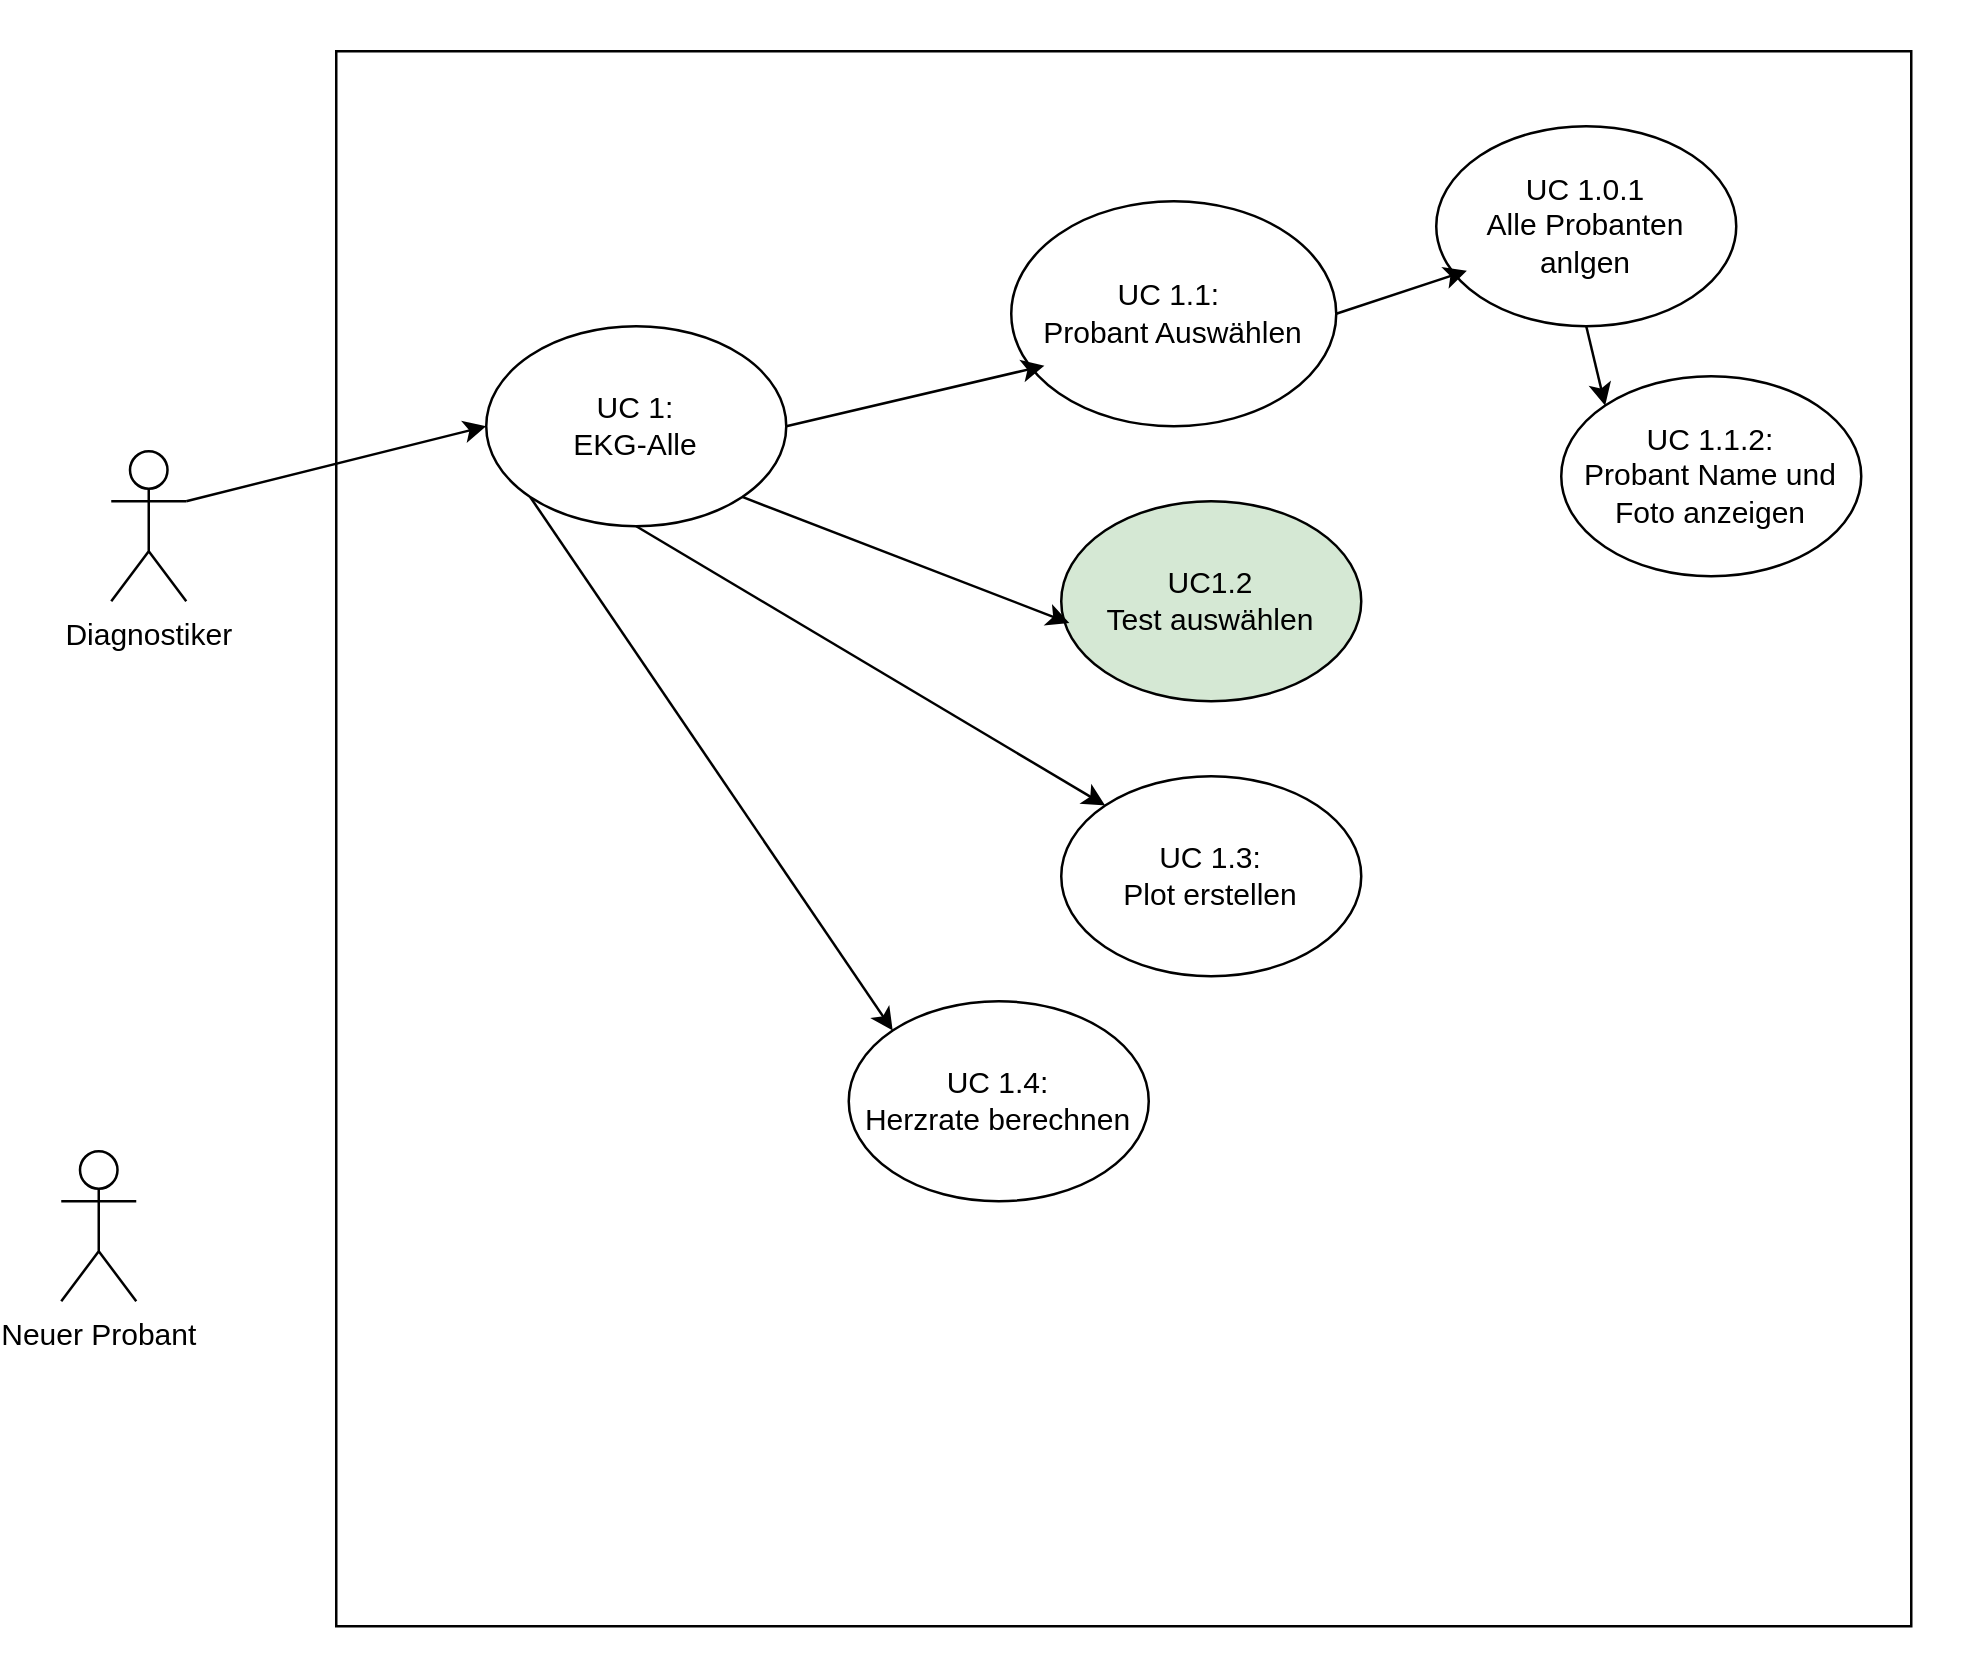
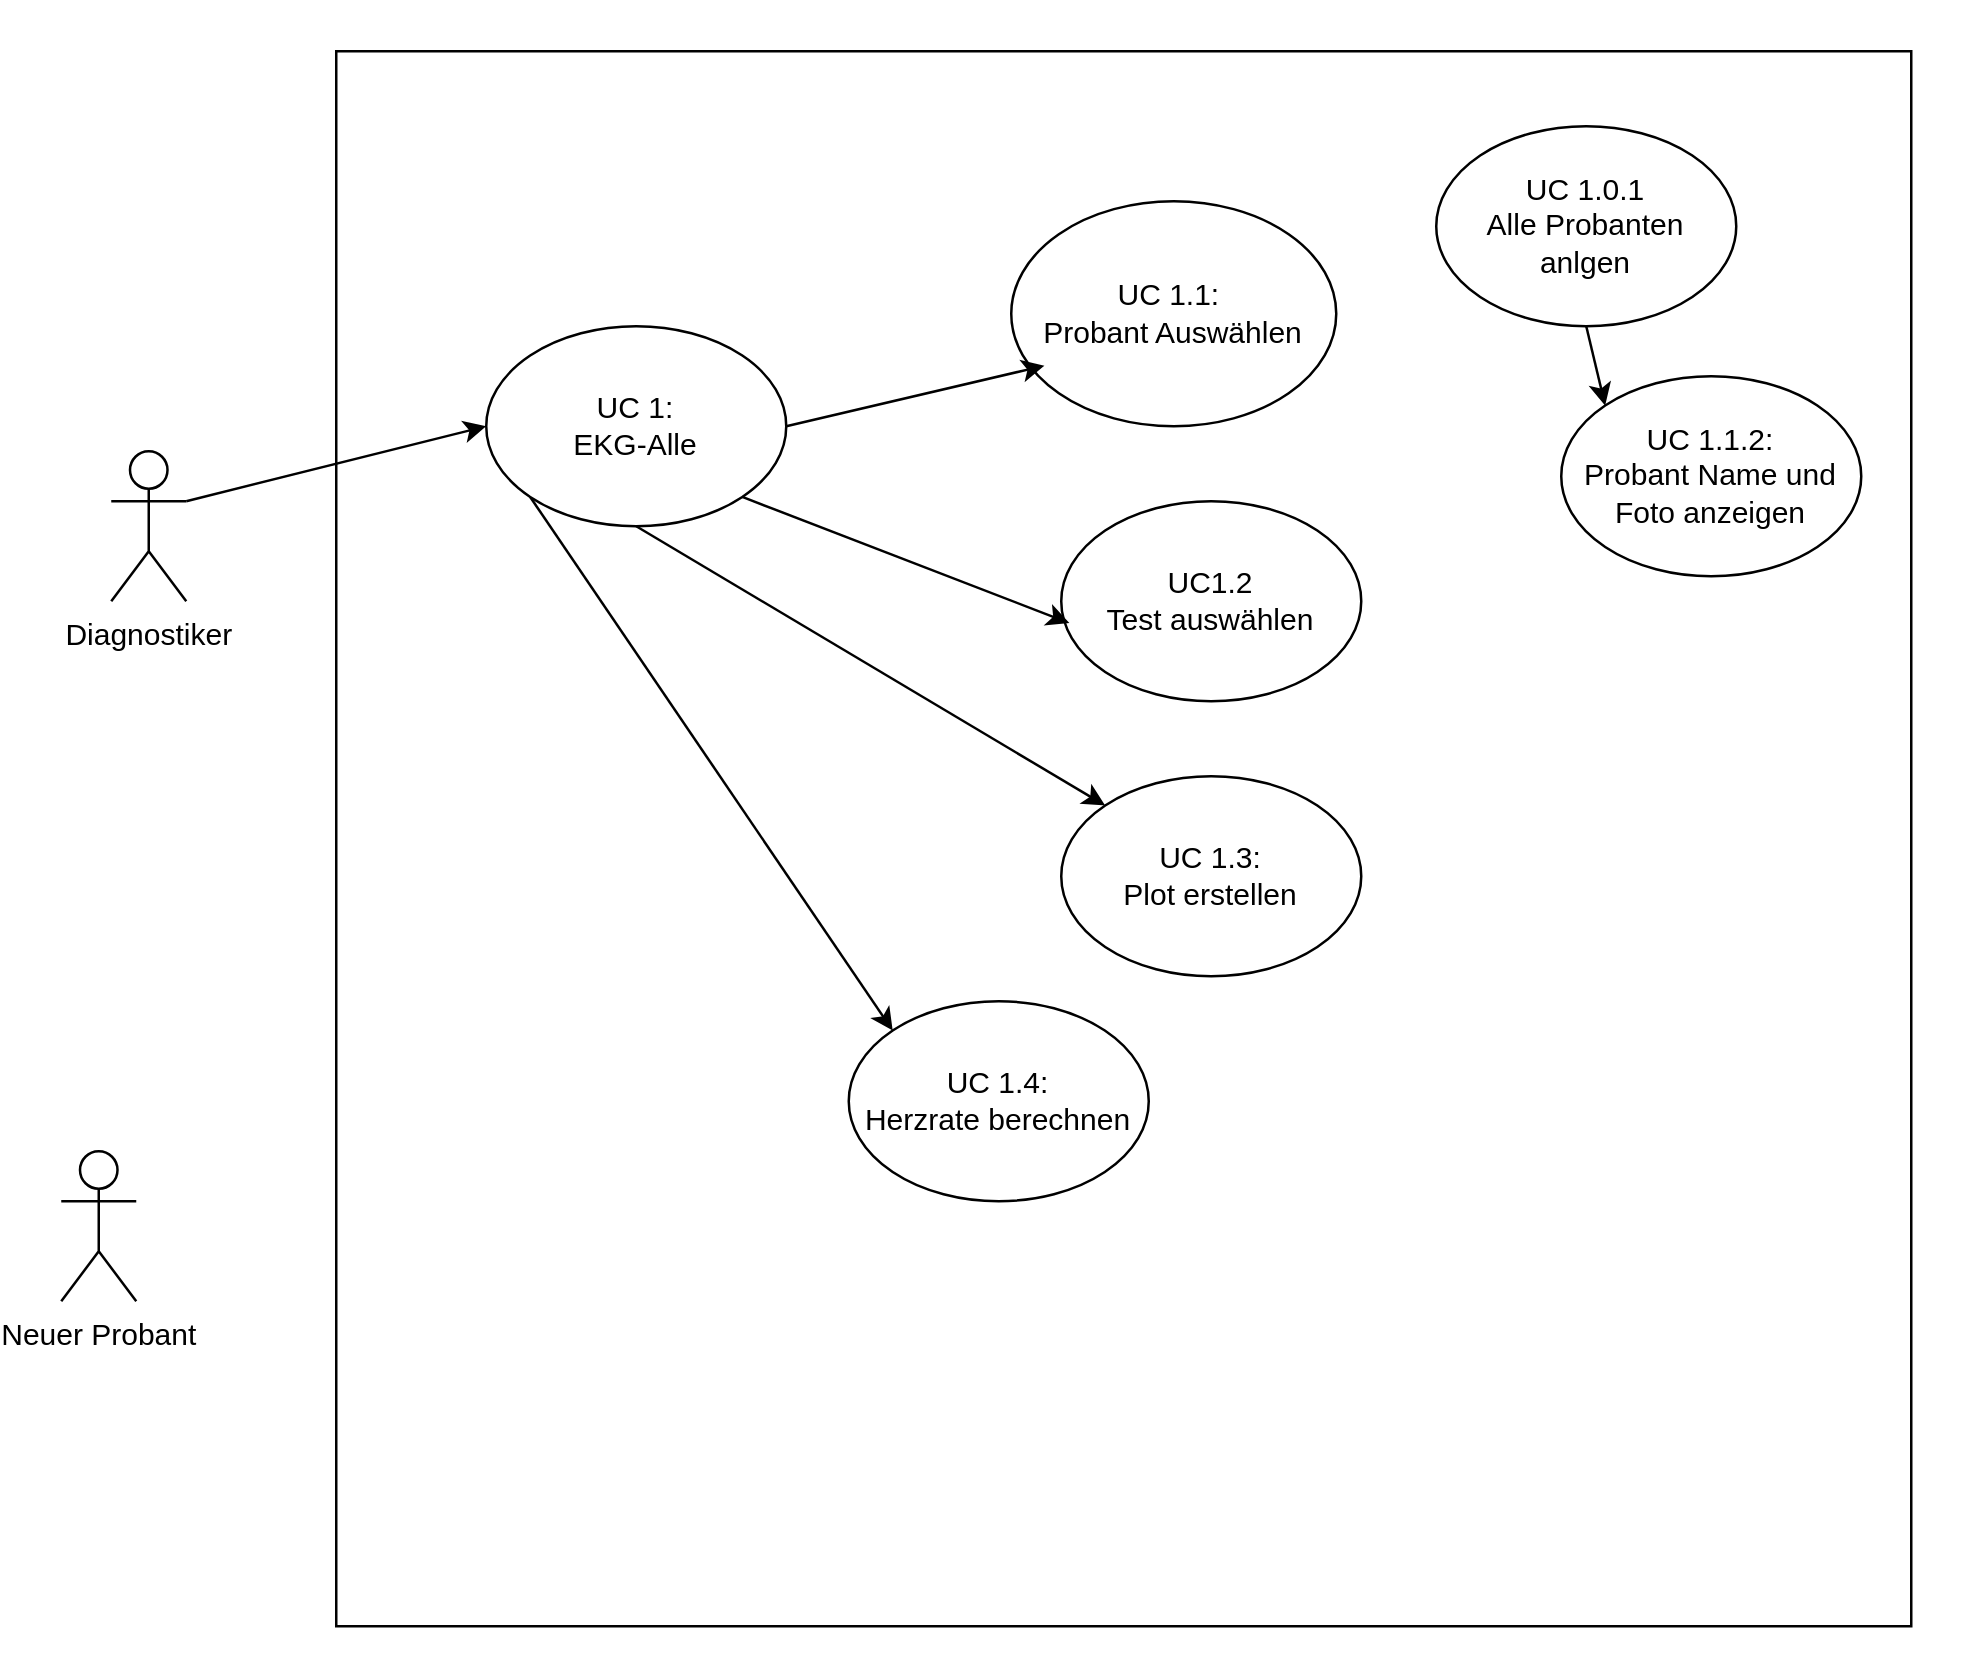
(1394, 295) -> none
(1211, 601) -> (1211, 601)
